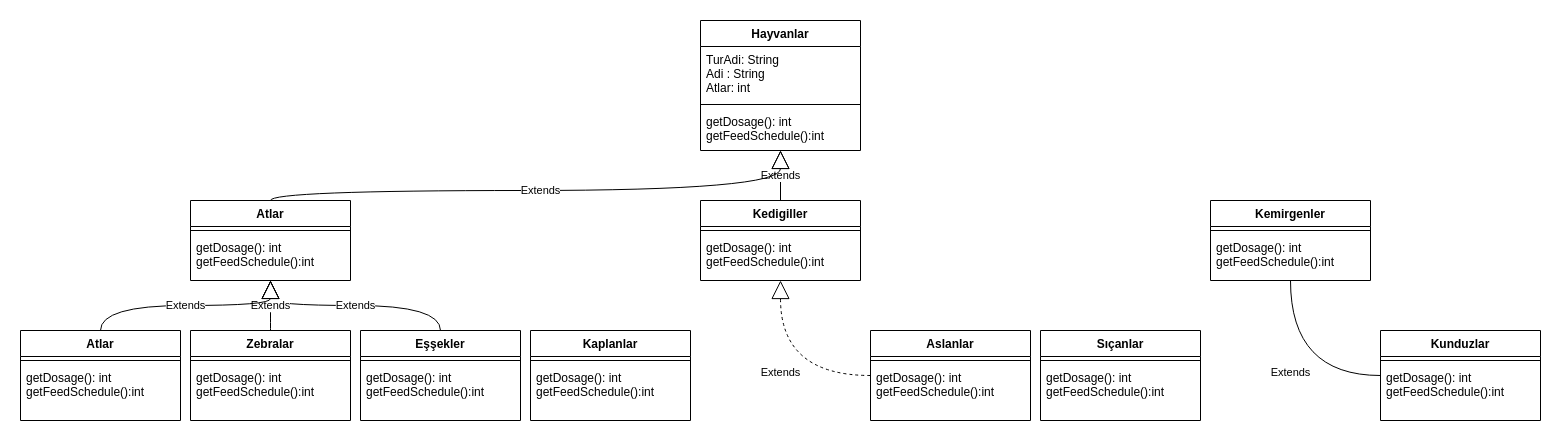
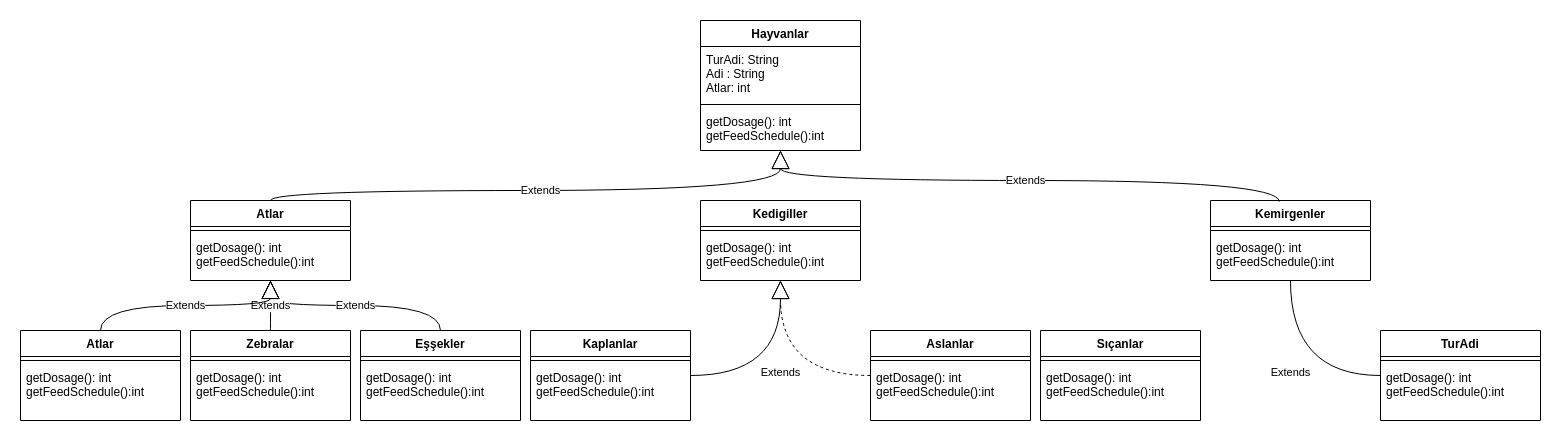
none -> (1032, 181)
(781, 186) -> none
(1460, 344) -> (1460, 344)
none -> (748, 363)
